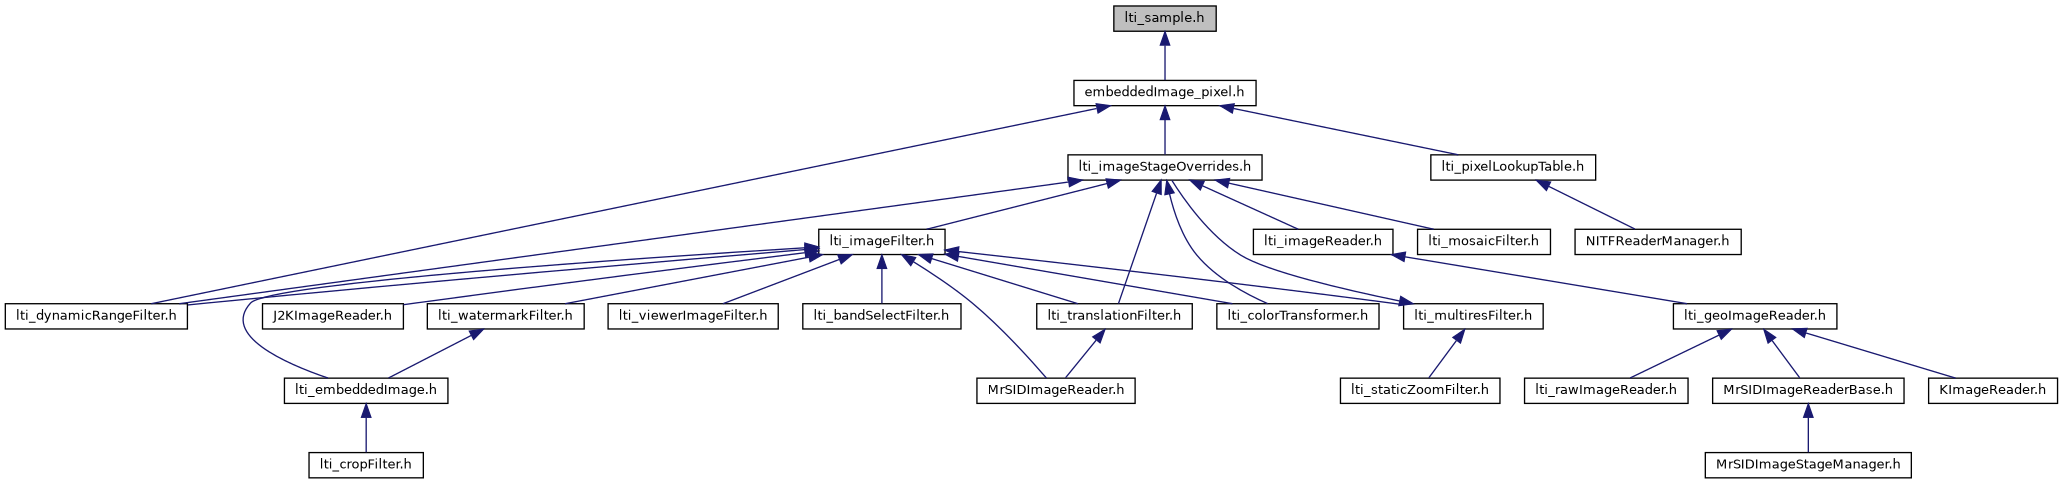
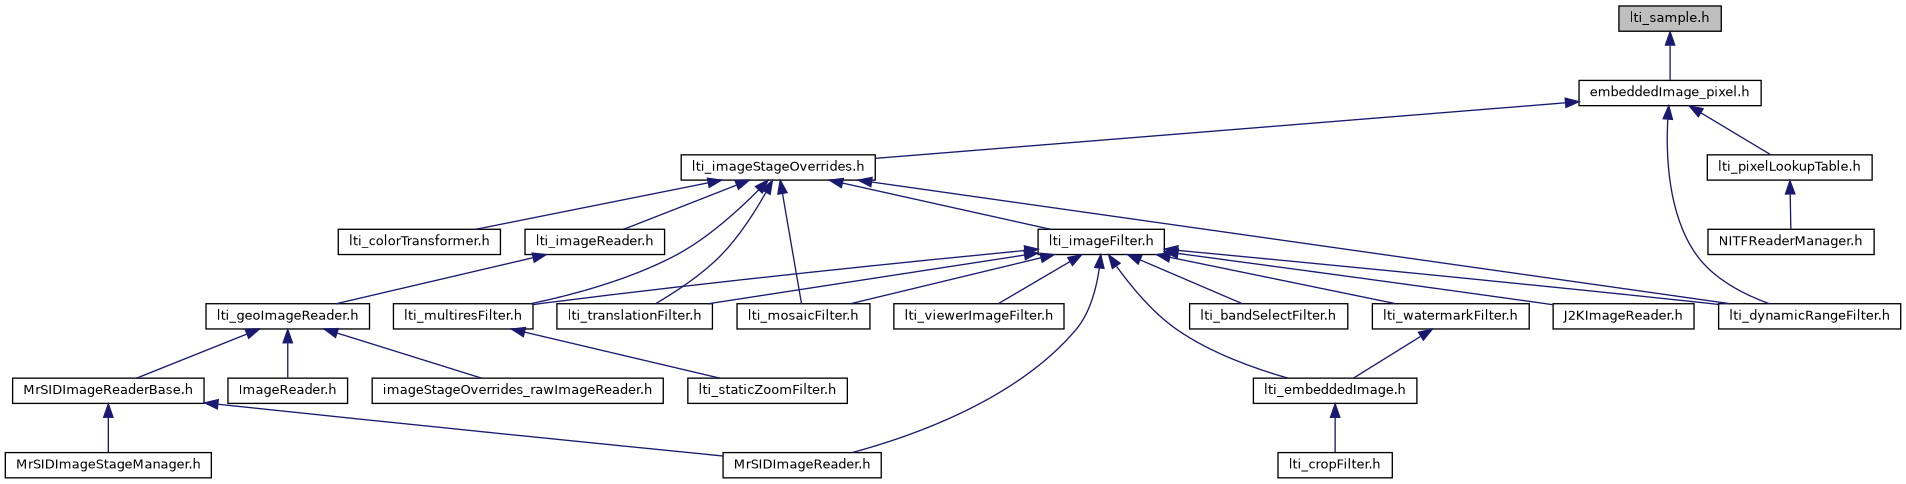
(1270, 268) -> (655, 265)
(1095, 280) -> (946, 281)
(1081, 359) -> (471, 431)
(1606, 391) -> (518, 391)
(1993, 391) -> (288, 391)
